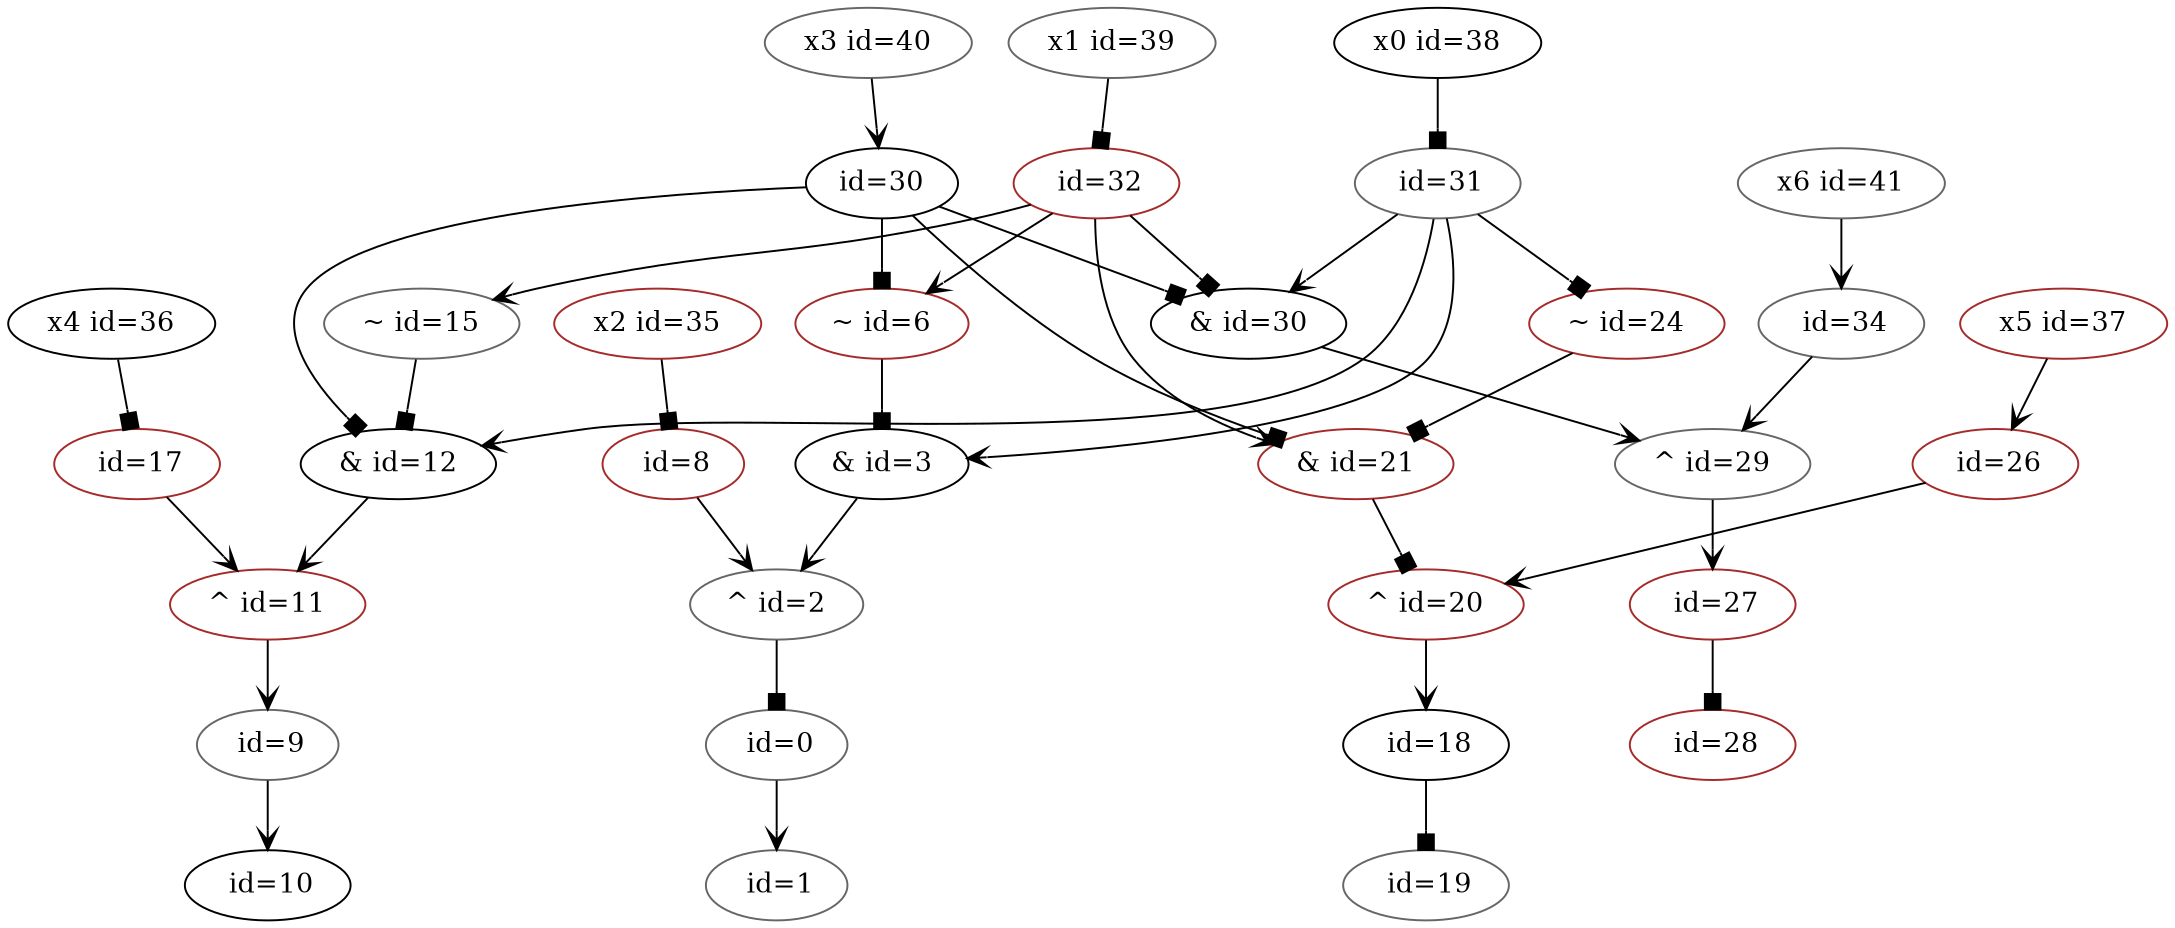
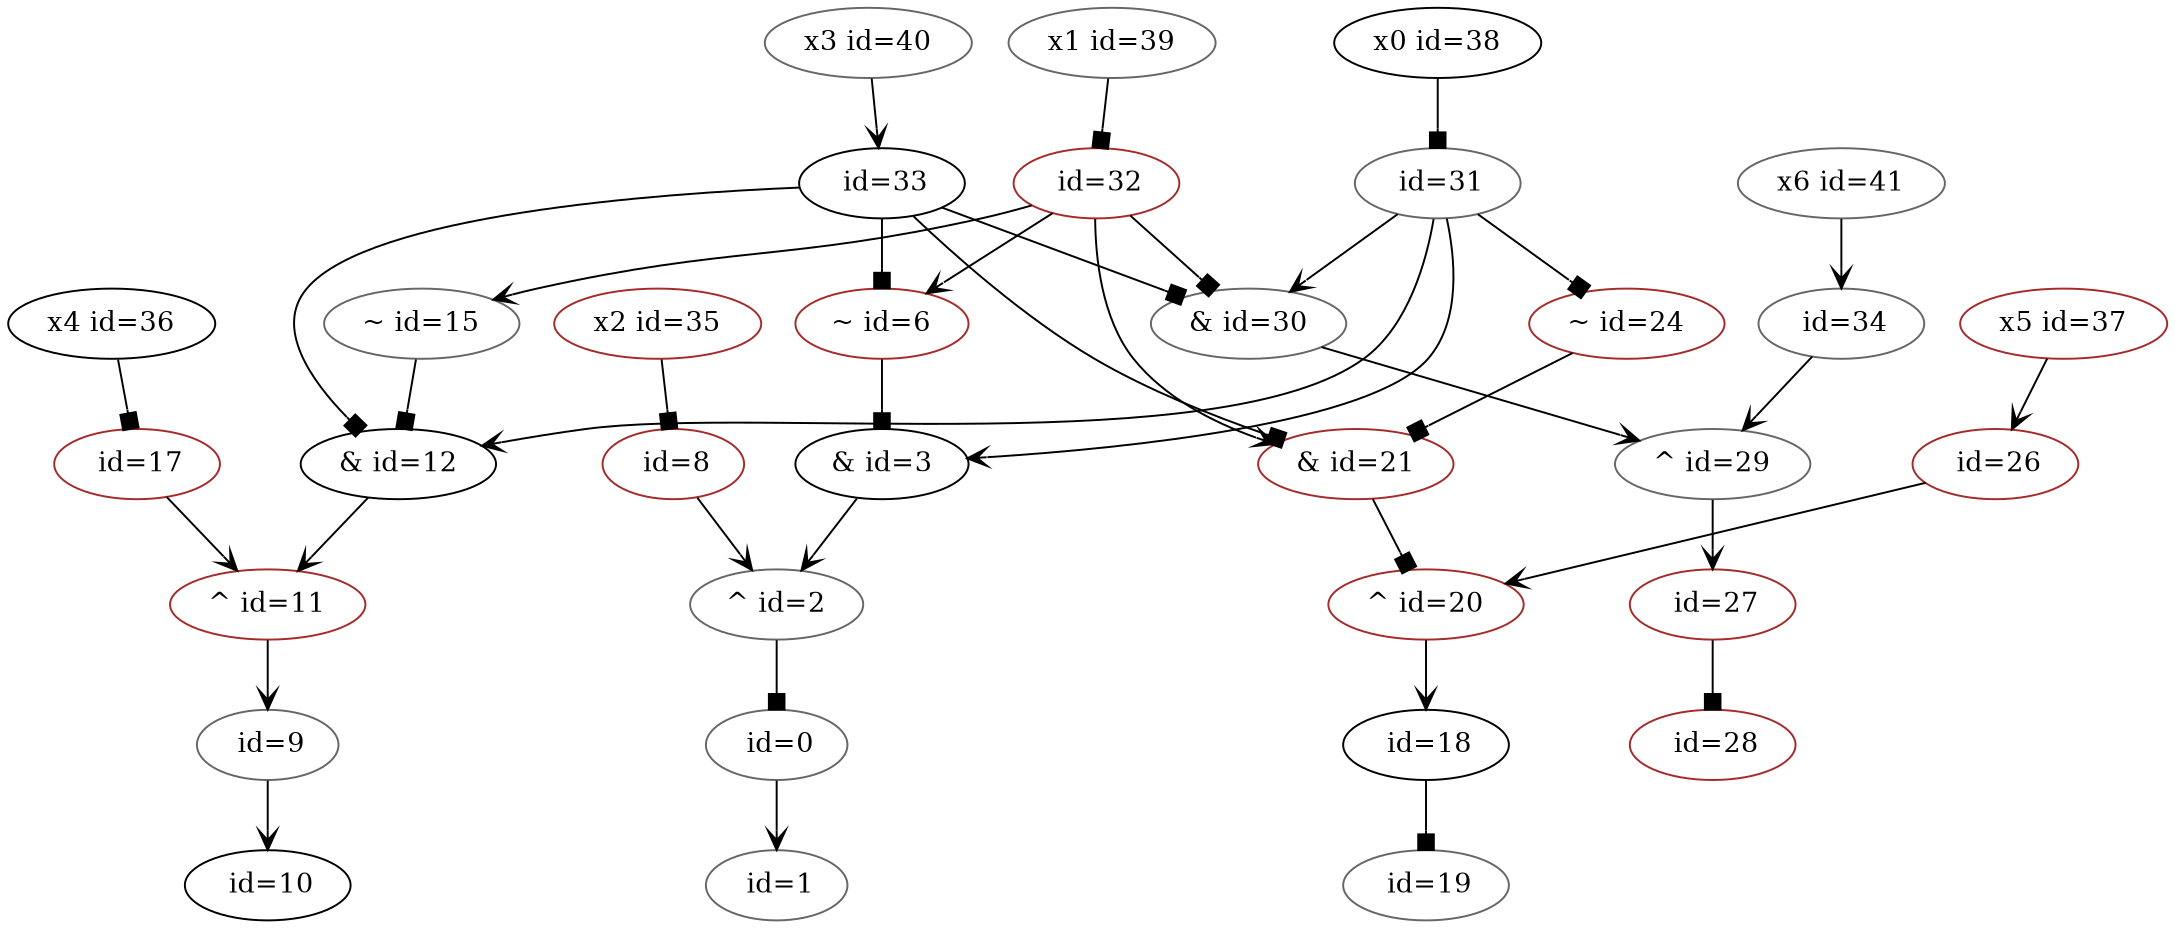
(882, 183) -> (882, 183)
(1249, 324) -> (1249, 324)
